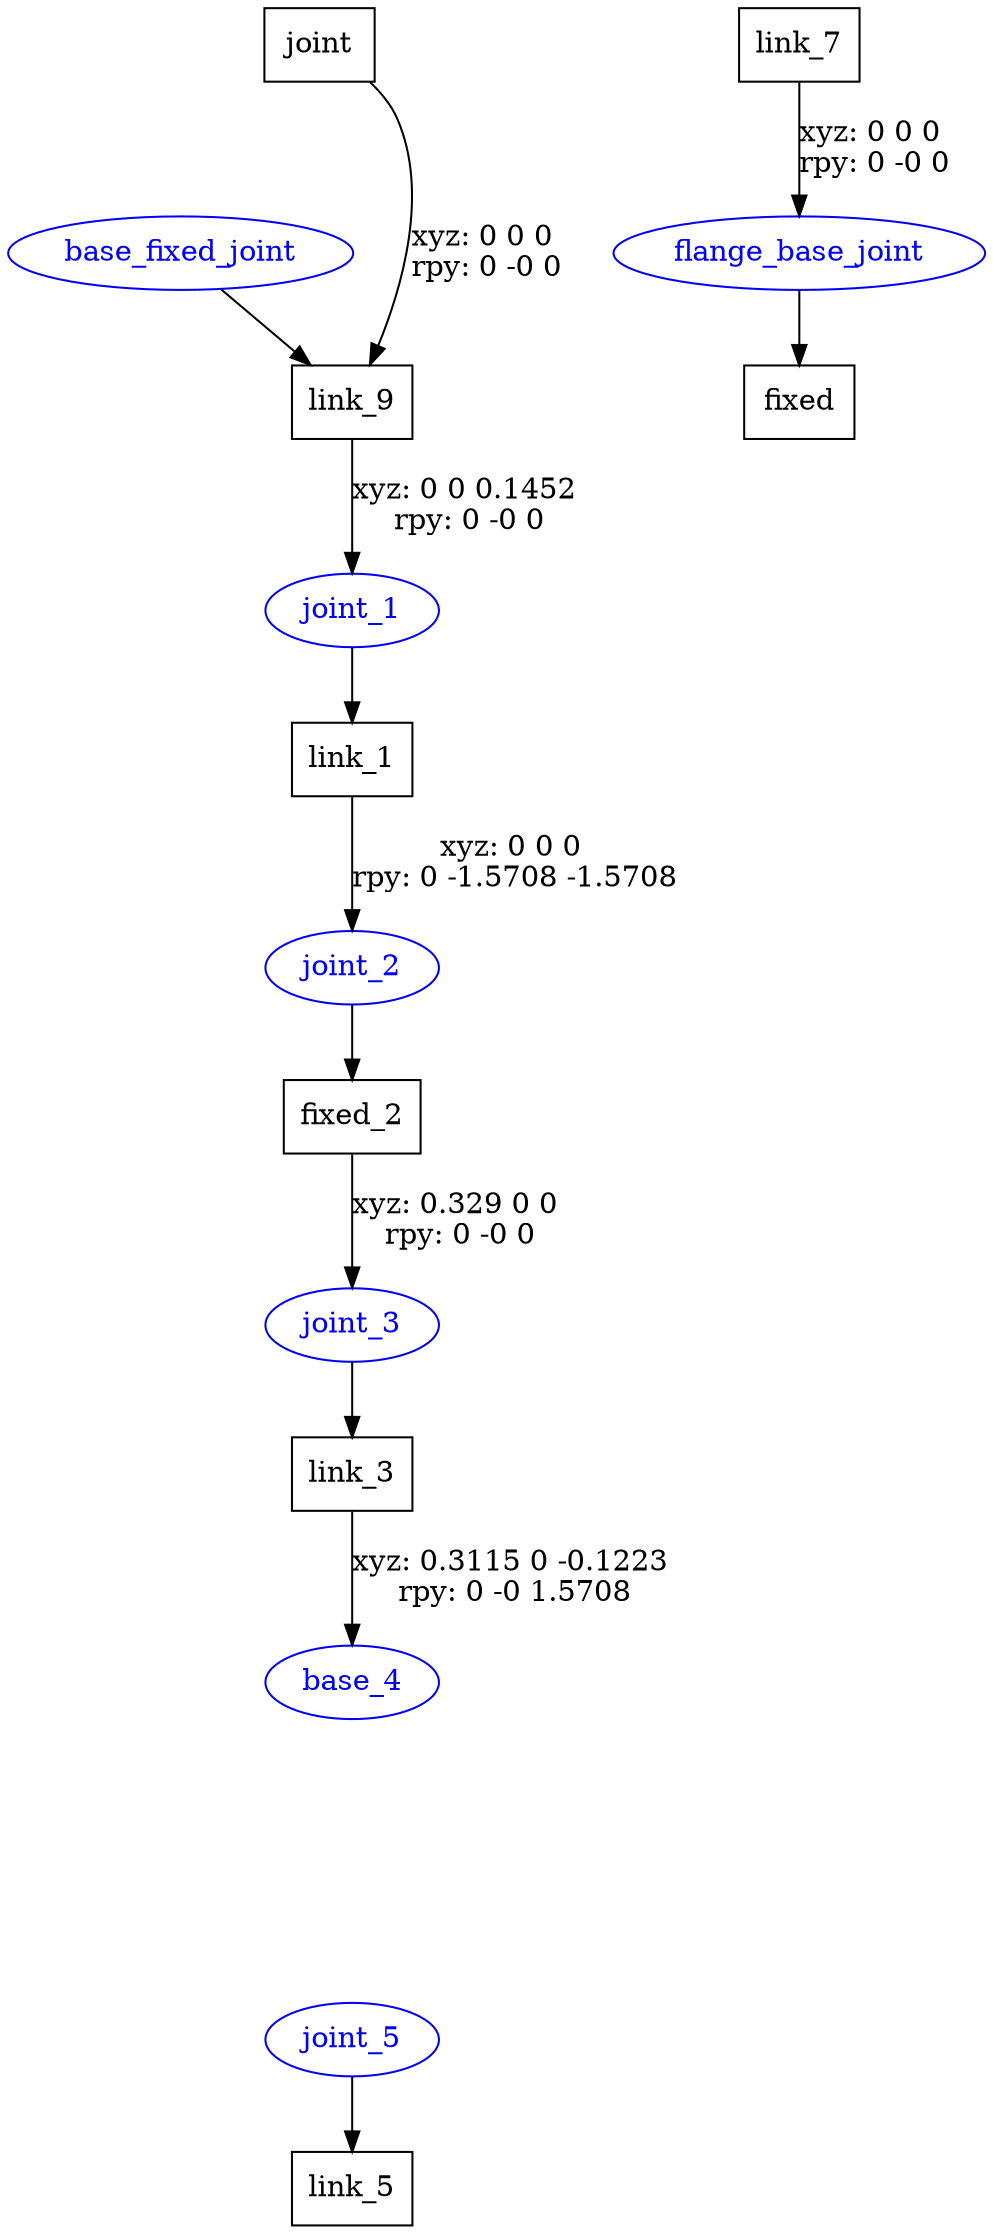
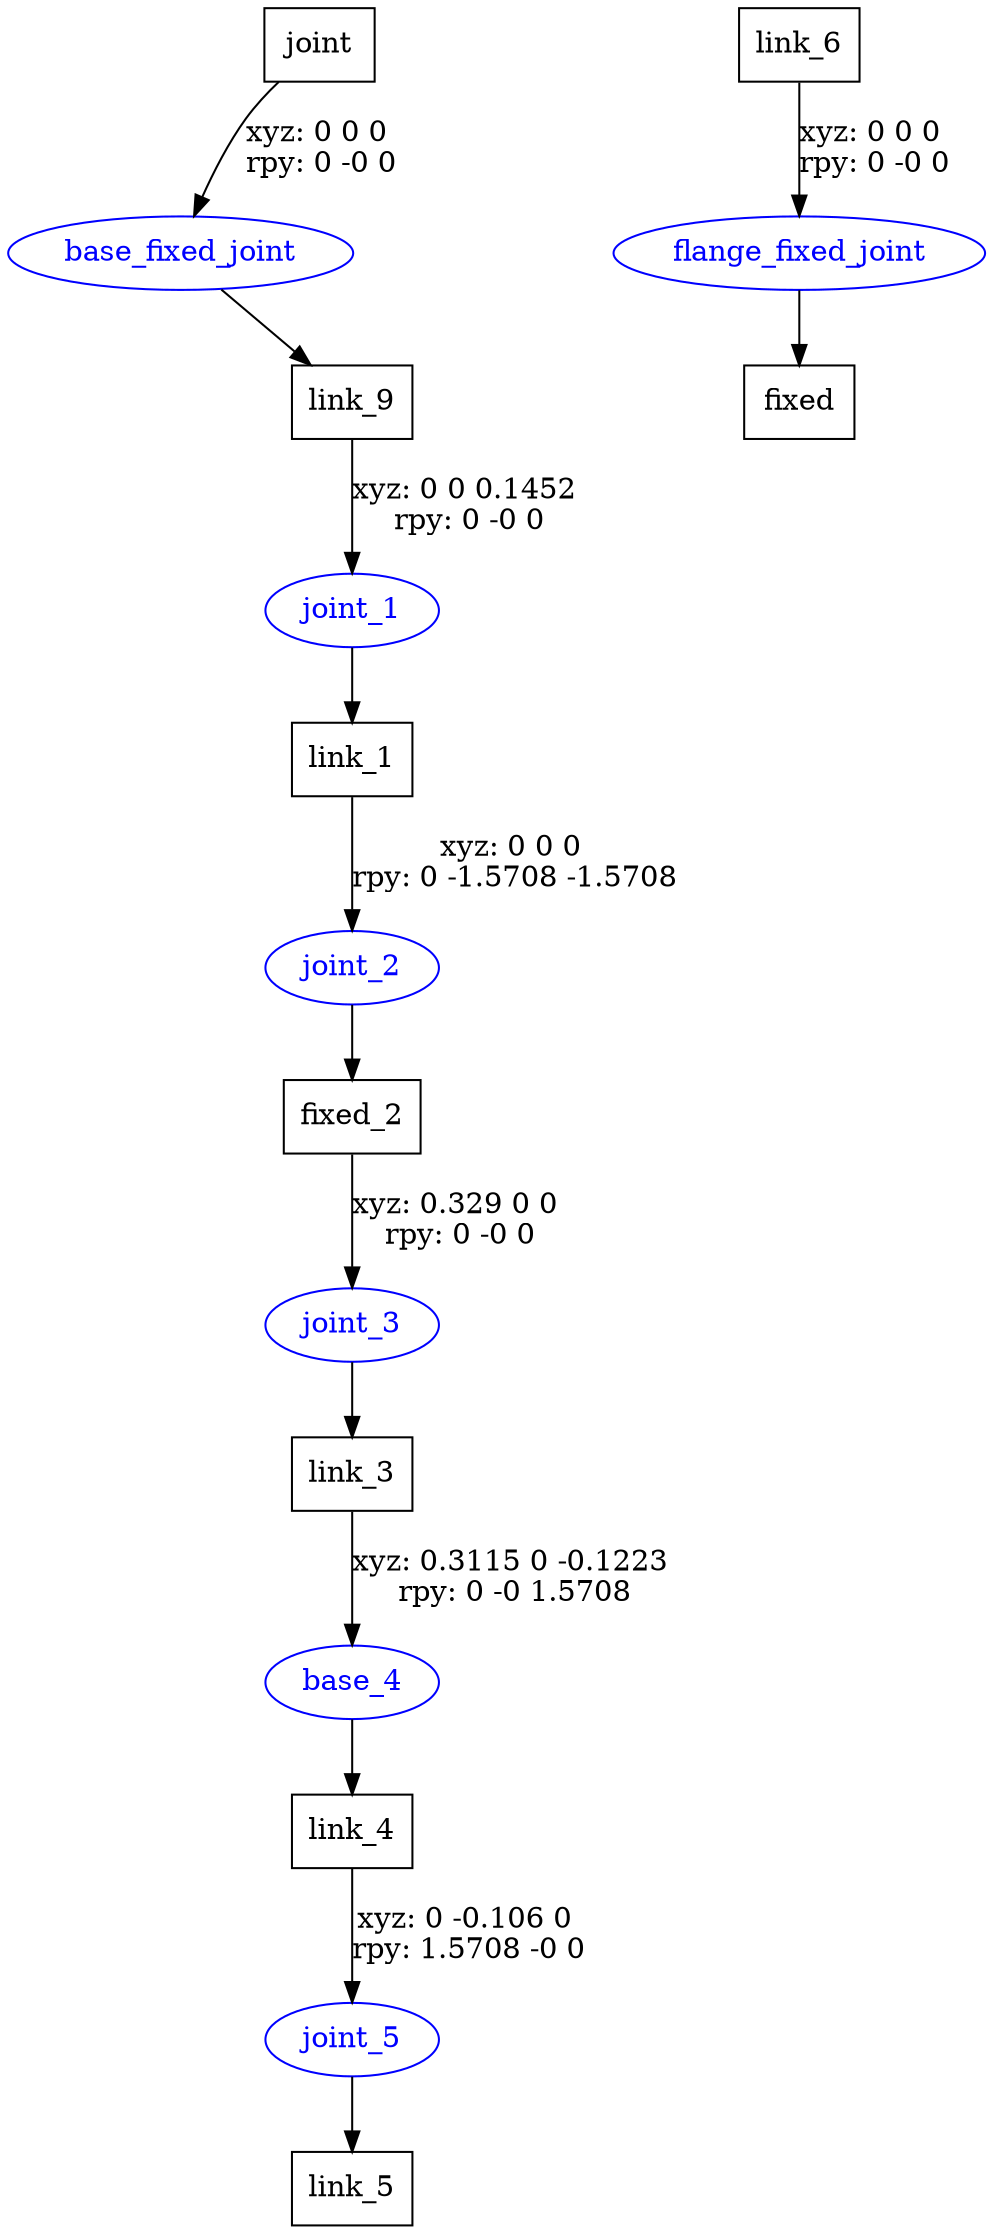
(799, 45) -> (799, 45)
(411, 211) -> (235, 135)
(799, 253) -> (799, 253)
none -> (352, 1831)
